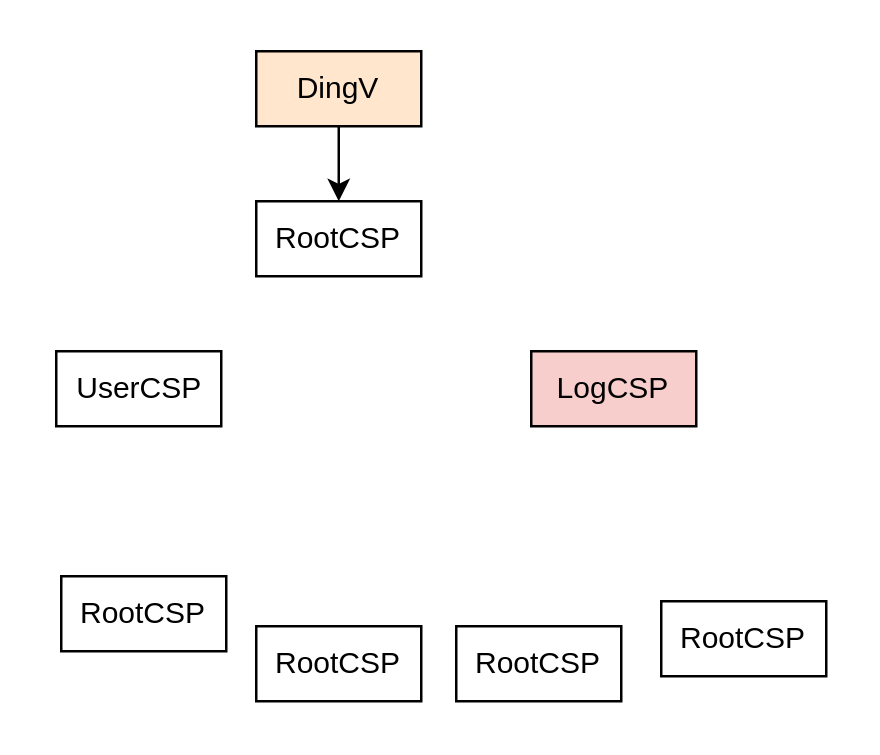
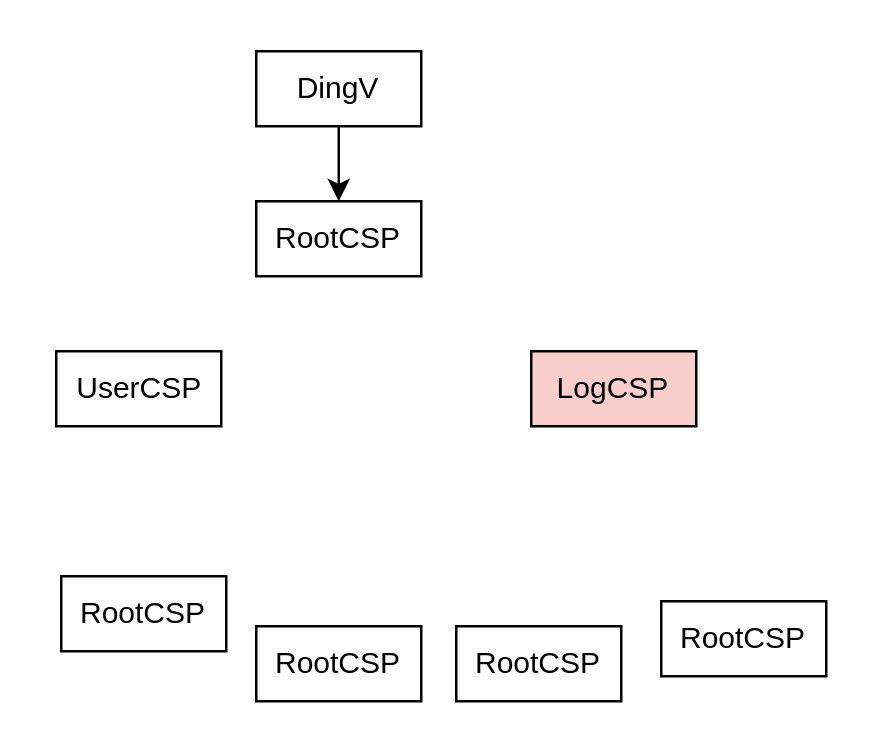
(339, 89) -> (339, 89)
